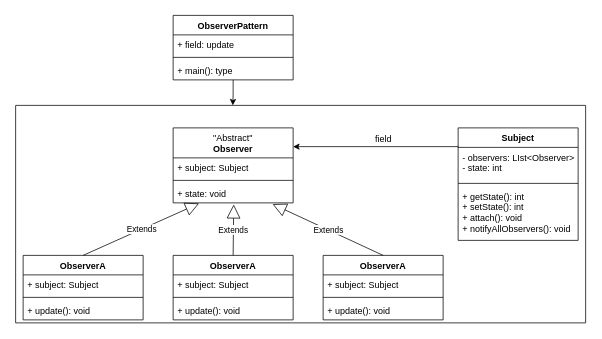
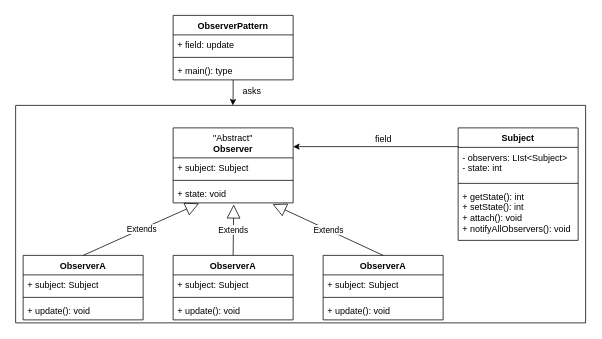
none -> (252, 91)
(519, 169) -> (519, 169)
